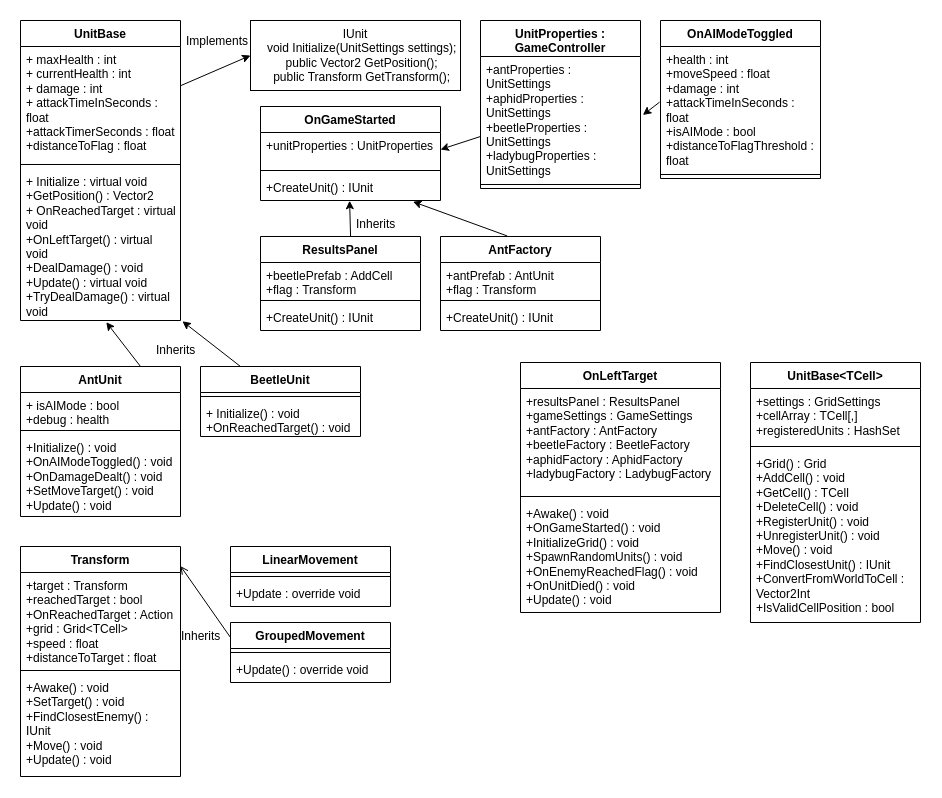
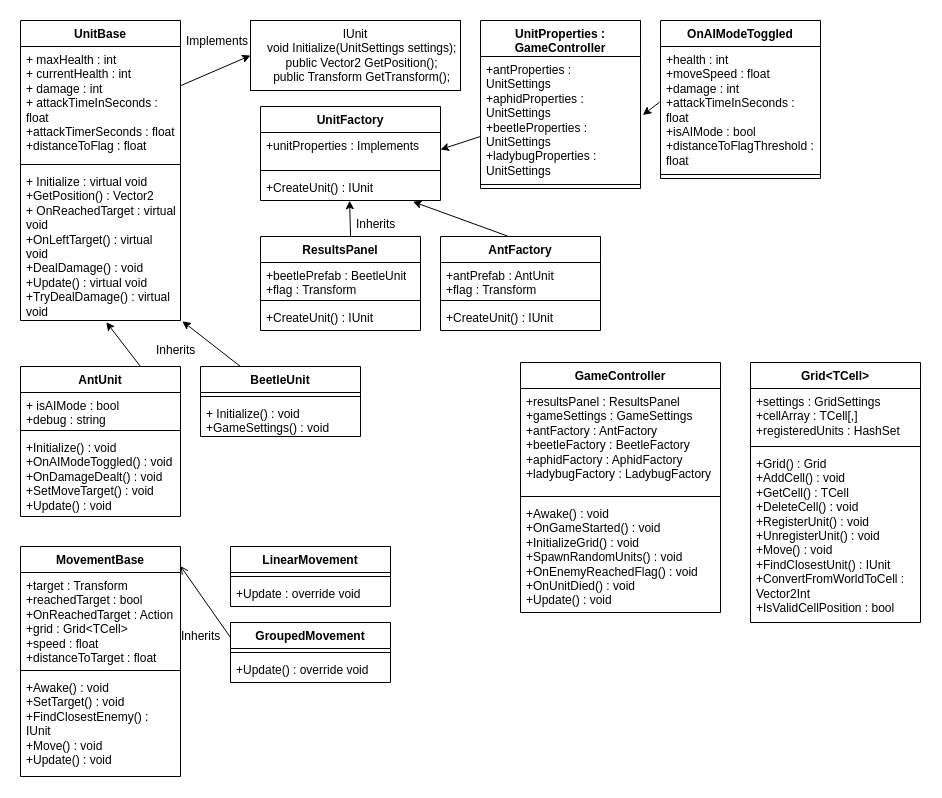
(351, 121) -> (351, 121)
(352, 154) -> (351, 147)
(334, 284) -> (342, 291)
(621, 377) -> (621, 377)
(836, 377) -> (836, 377)
(74, 414) -> (74, 414)
(282, 429) -> (273, 422)
(101, 561) -> (101, 561)
